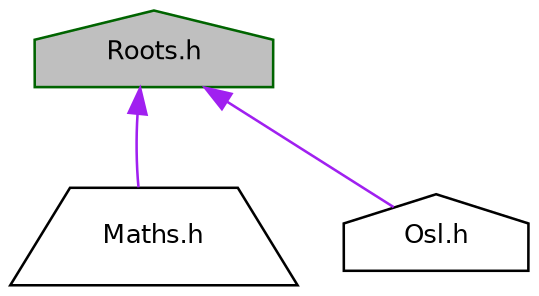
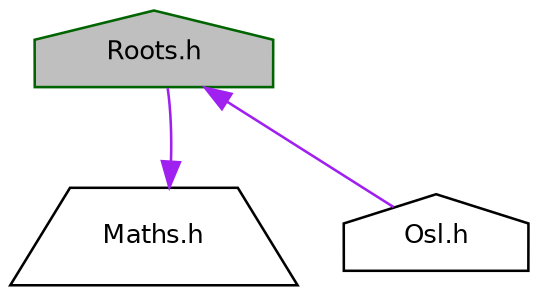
(137, 151) -> (171, 124)
